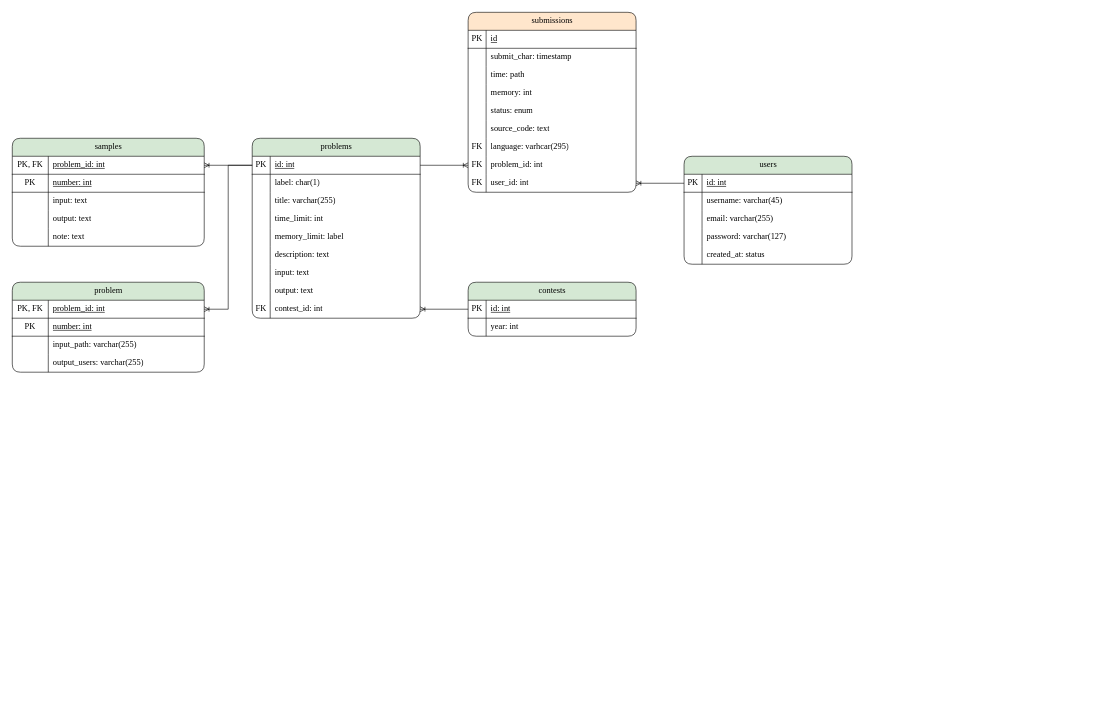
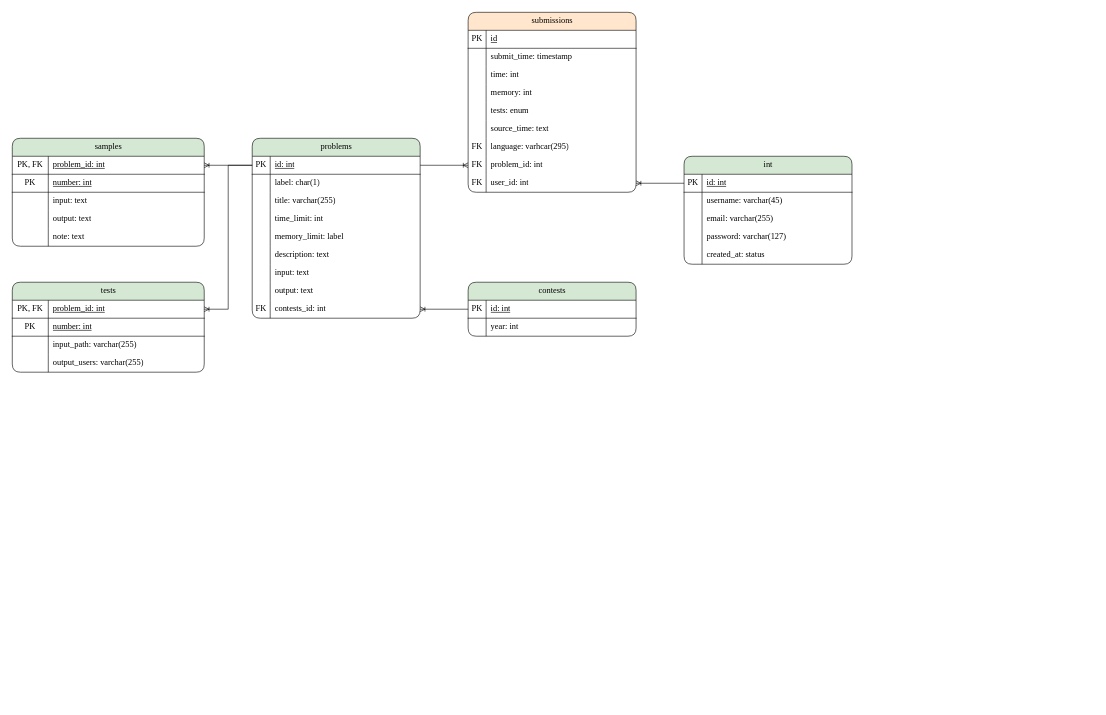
(538, 57) -> (537, 57)
(511, 75) -> (508, 75)
(517, 111) -> (515, 111)
(529, 129) -> (528, 129)
(769, 165) -> (769, 165)
(109, 291) -> (109, 291)
(306, 309) -> (308, 309)
